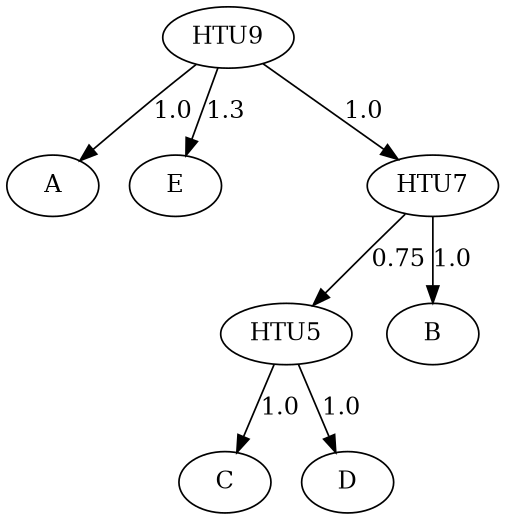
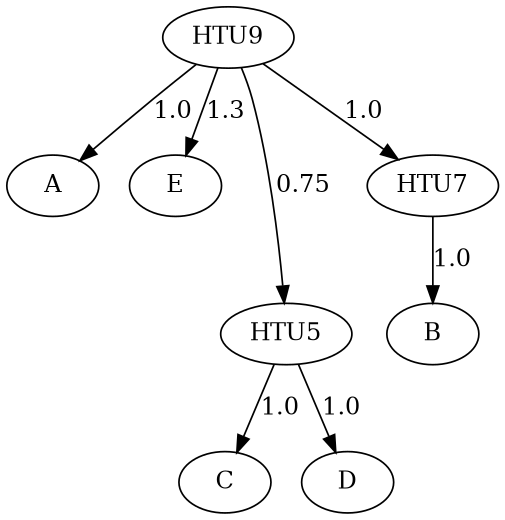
(365, 253) -> (269, 175)
